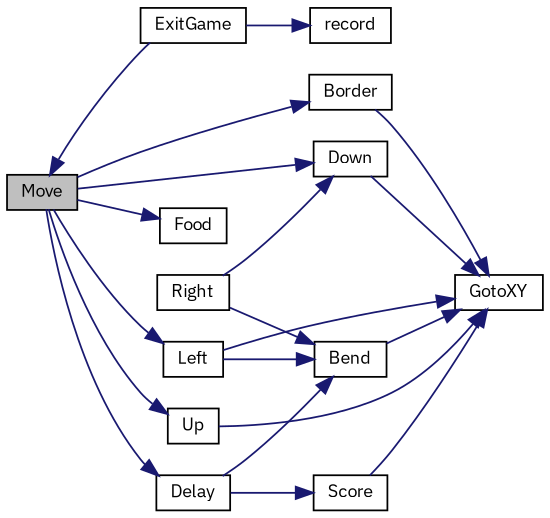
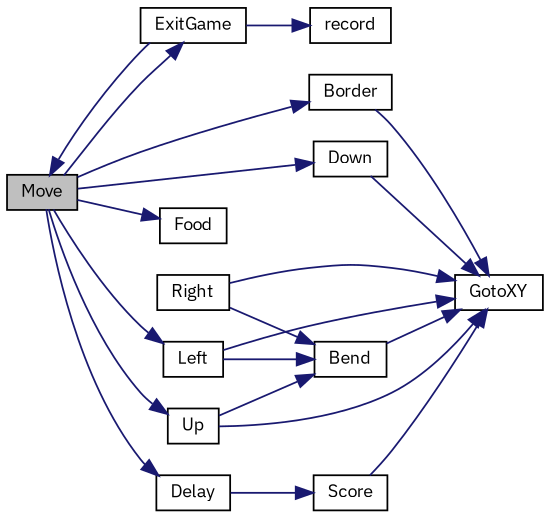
none -> (114, 113)
(274, 235) -> (333, 266)
(274, 435) -> (258, 399)
